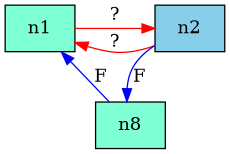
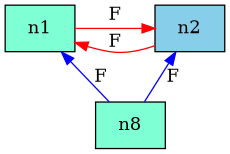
(115, 15) -> (115, 15)
(115, 42) -> (115, 42)
(135, 64) -> (157, 83)
